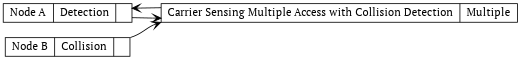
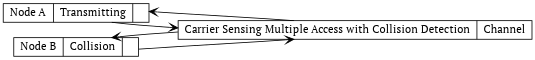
(85, 13) -> (93, 13)
(489, 13) -> (504, 30)
none -> (149, 34)
